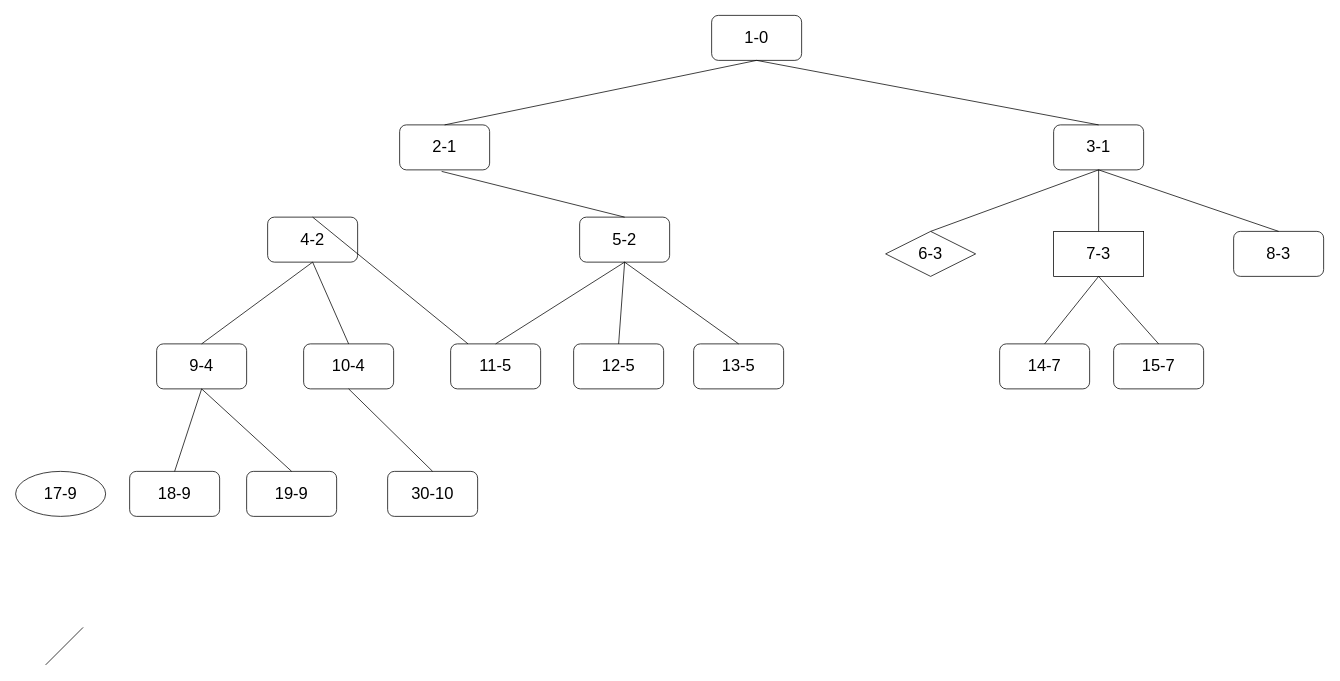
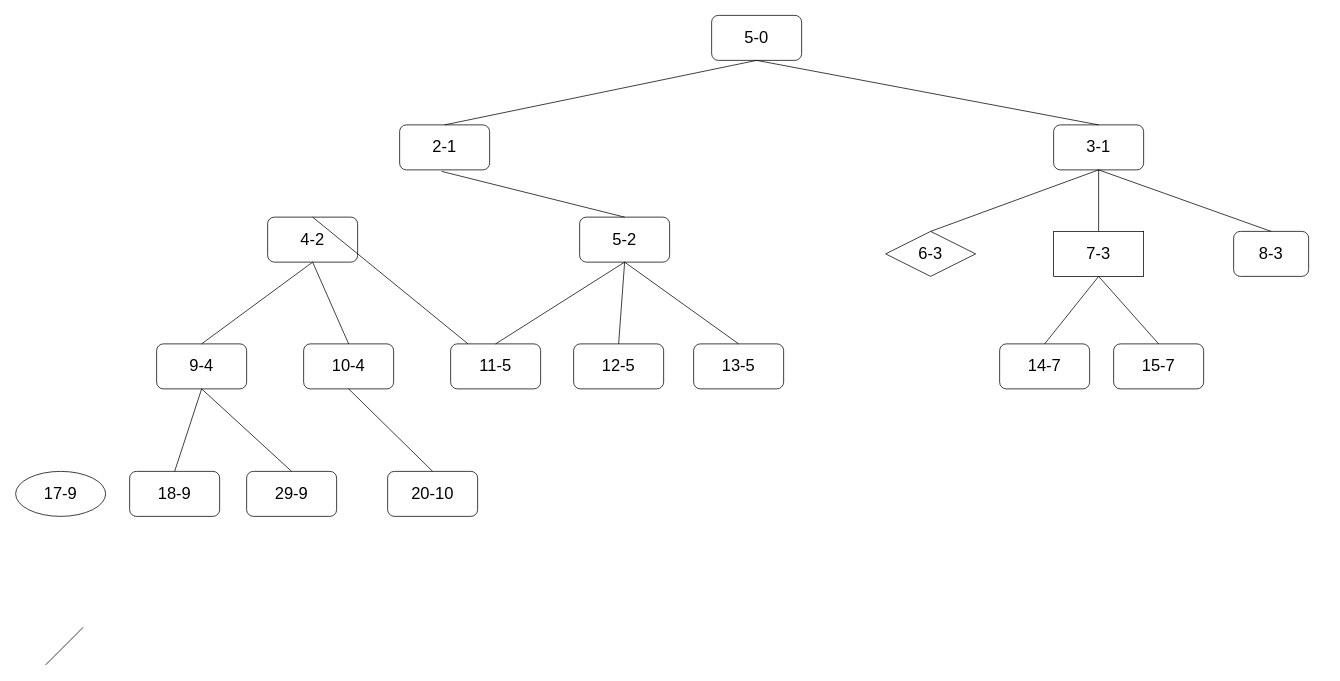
(756, 38) -> (756, 38)
(1278, 254) -> (1271, 254)
(291, 494) -> (291, 494)
(432, 494) -> (432, 494)
